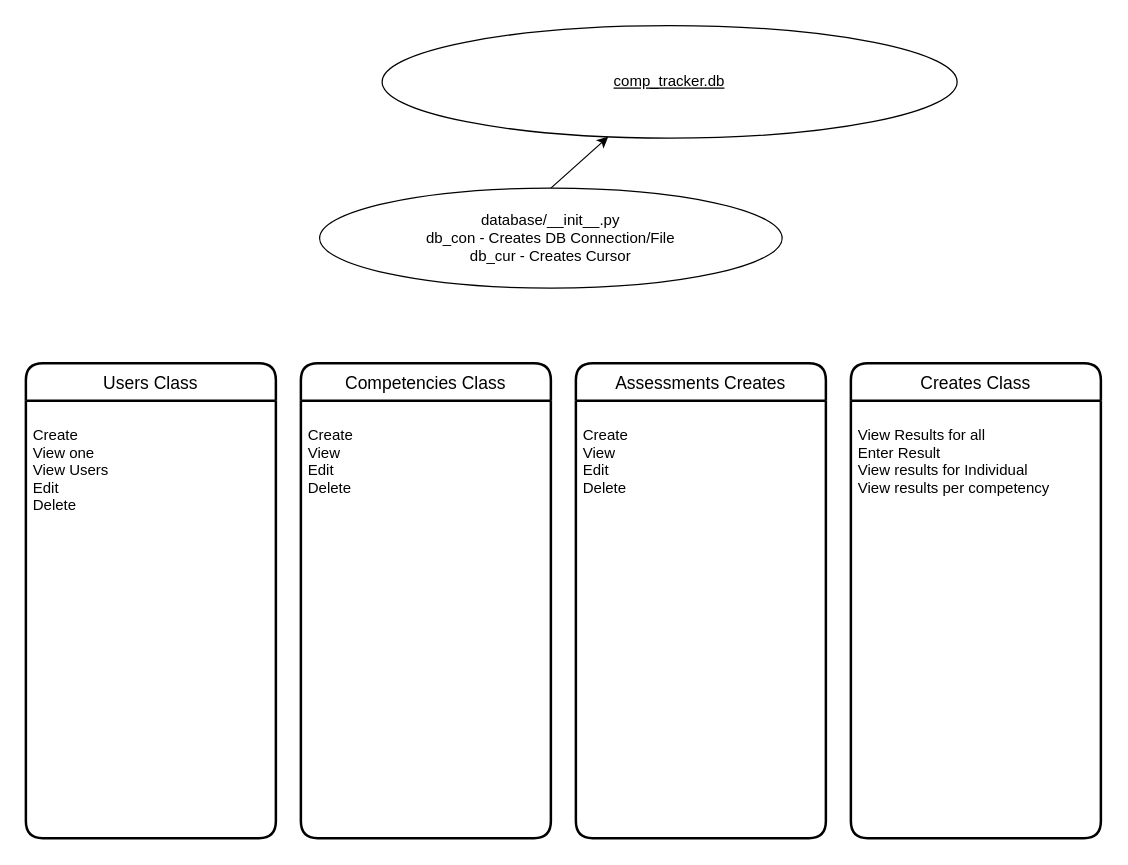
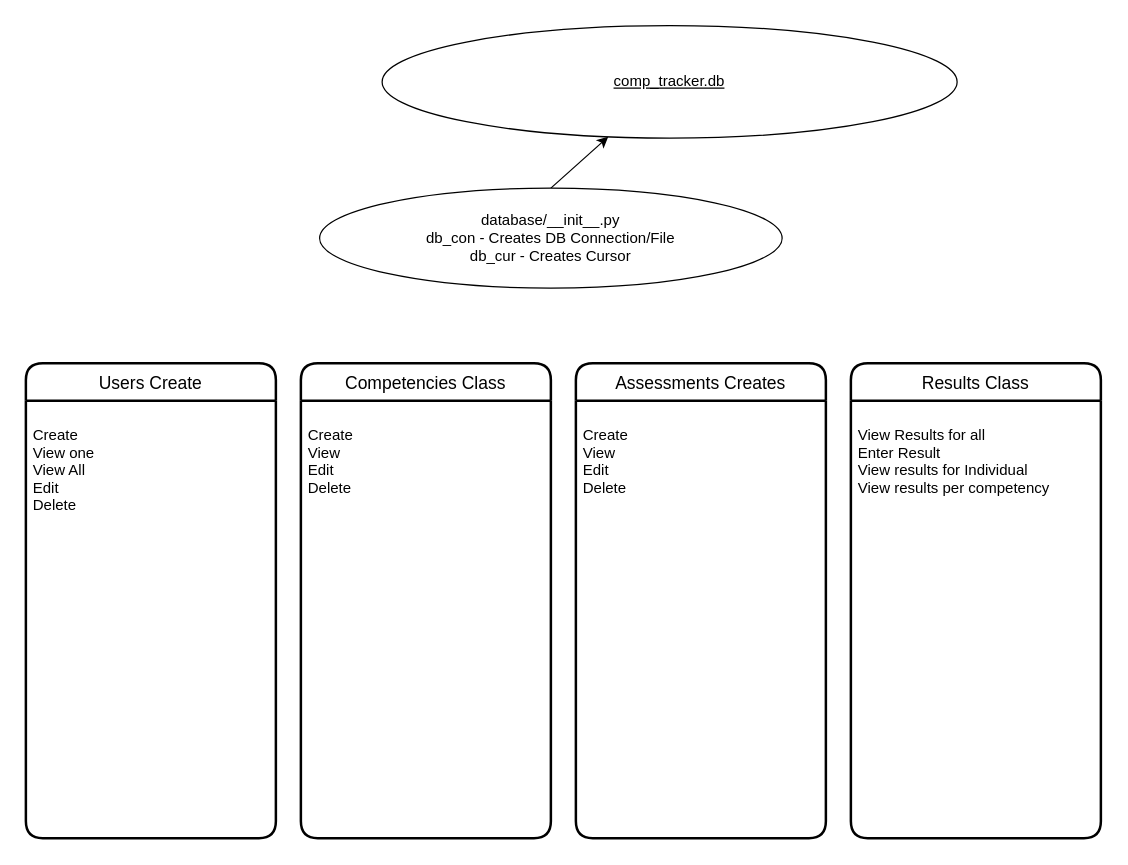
(150, 383) -> (150, 383)
(975, 383) -> (975, 383)
(58, 435) -> (58, 435)
